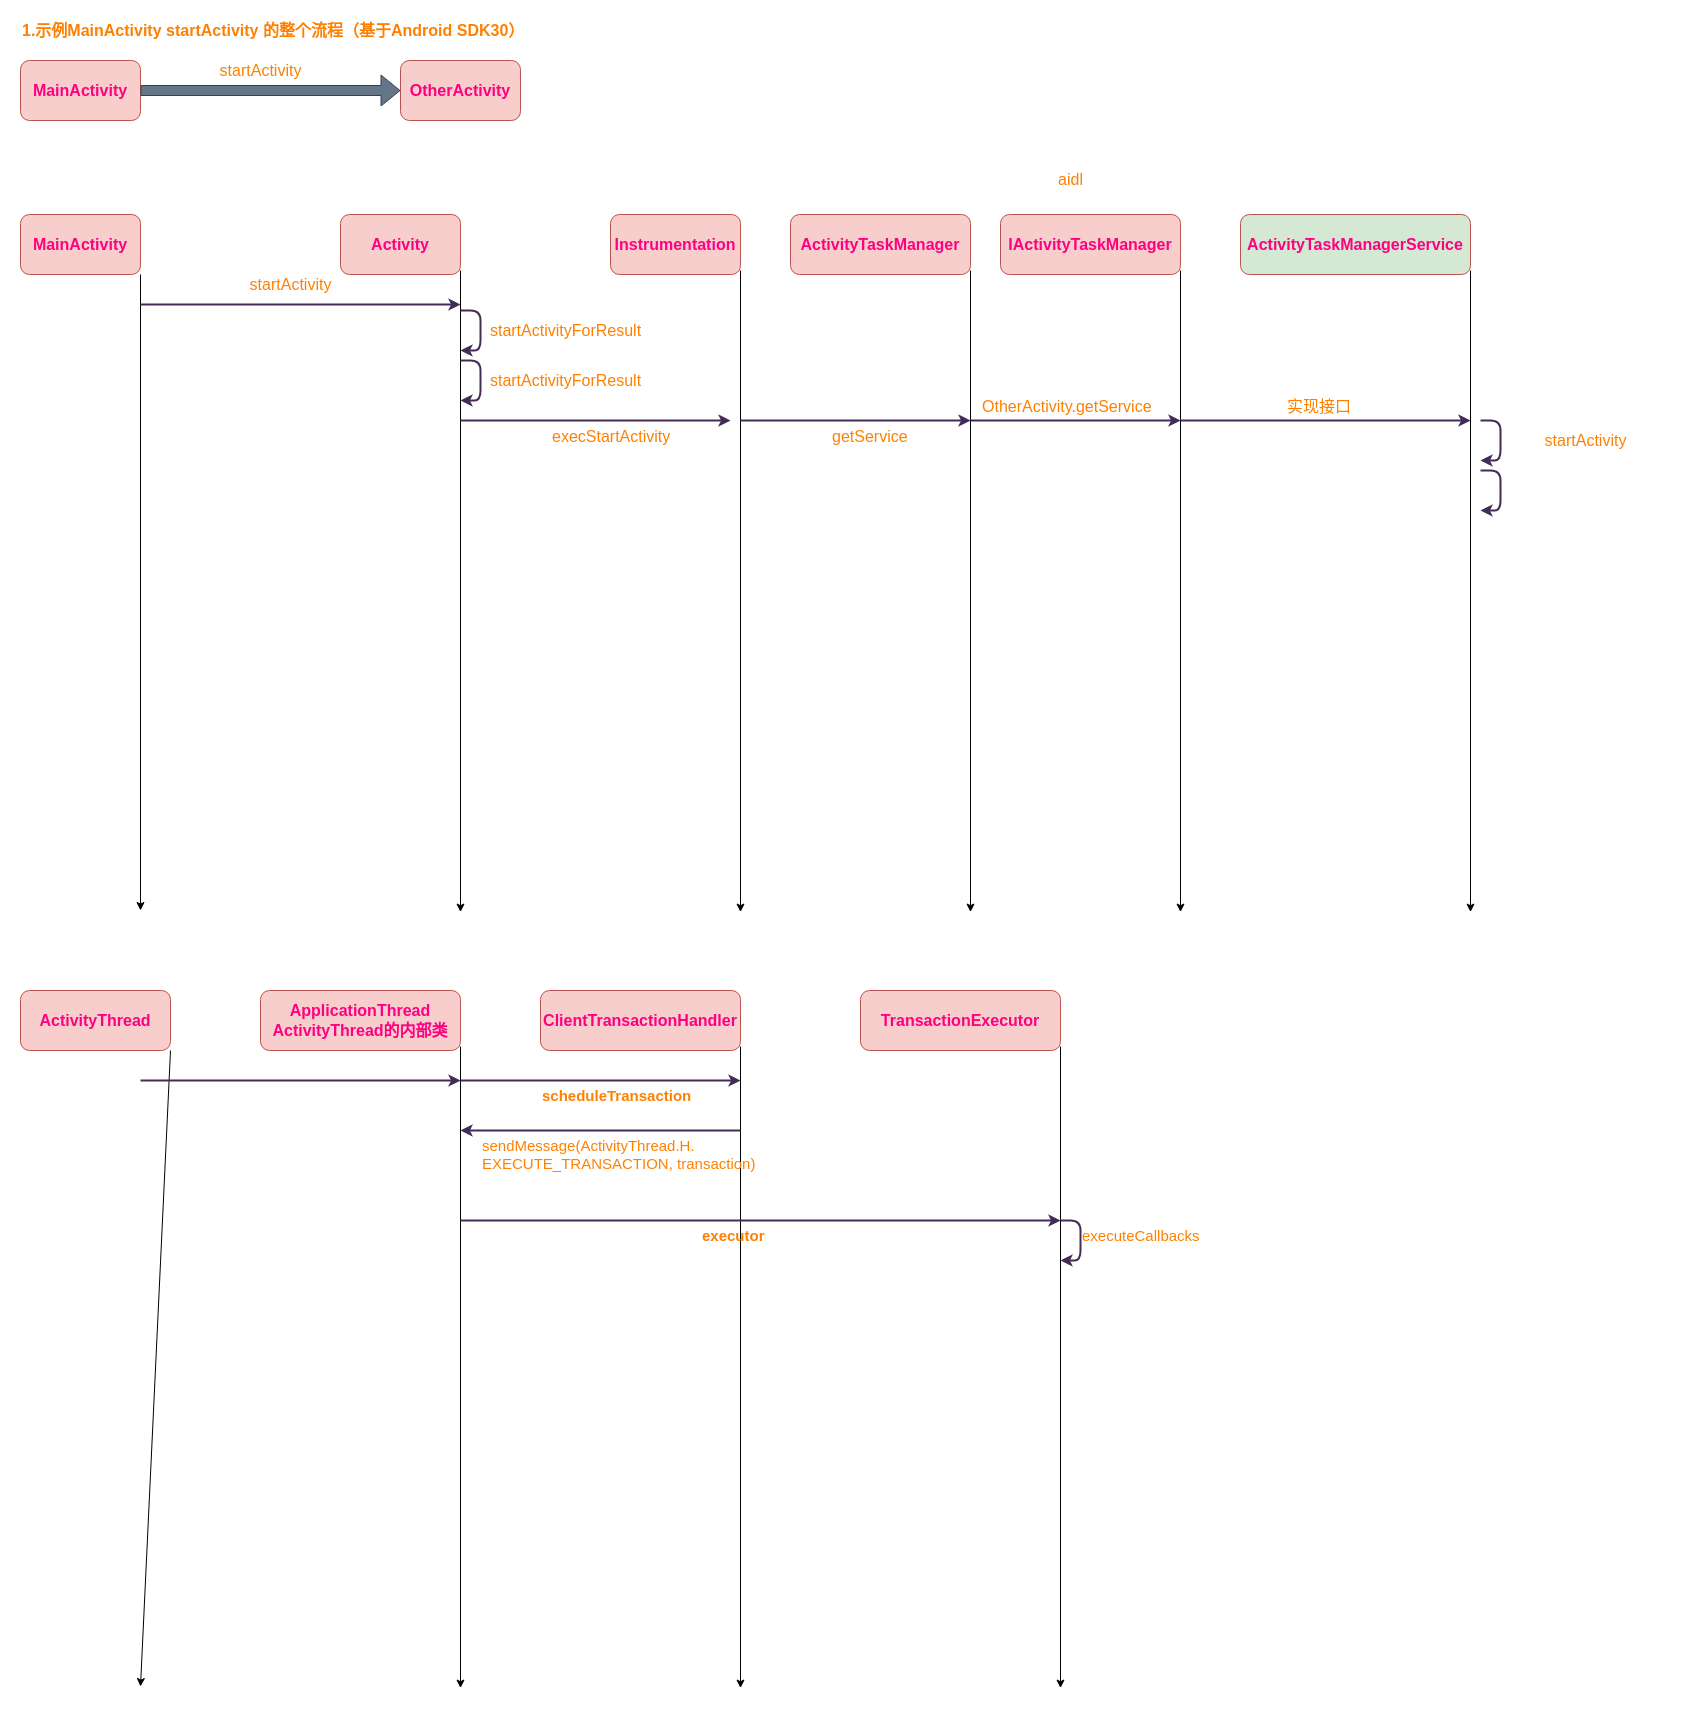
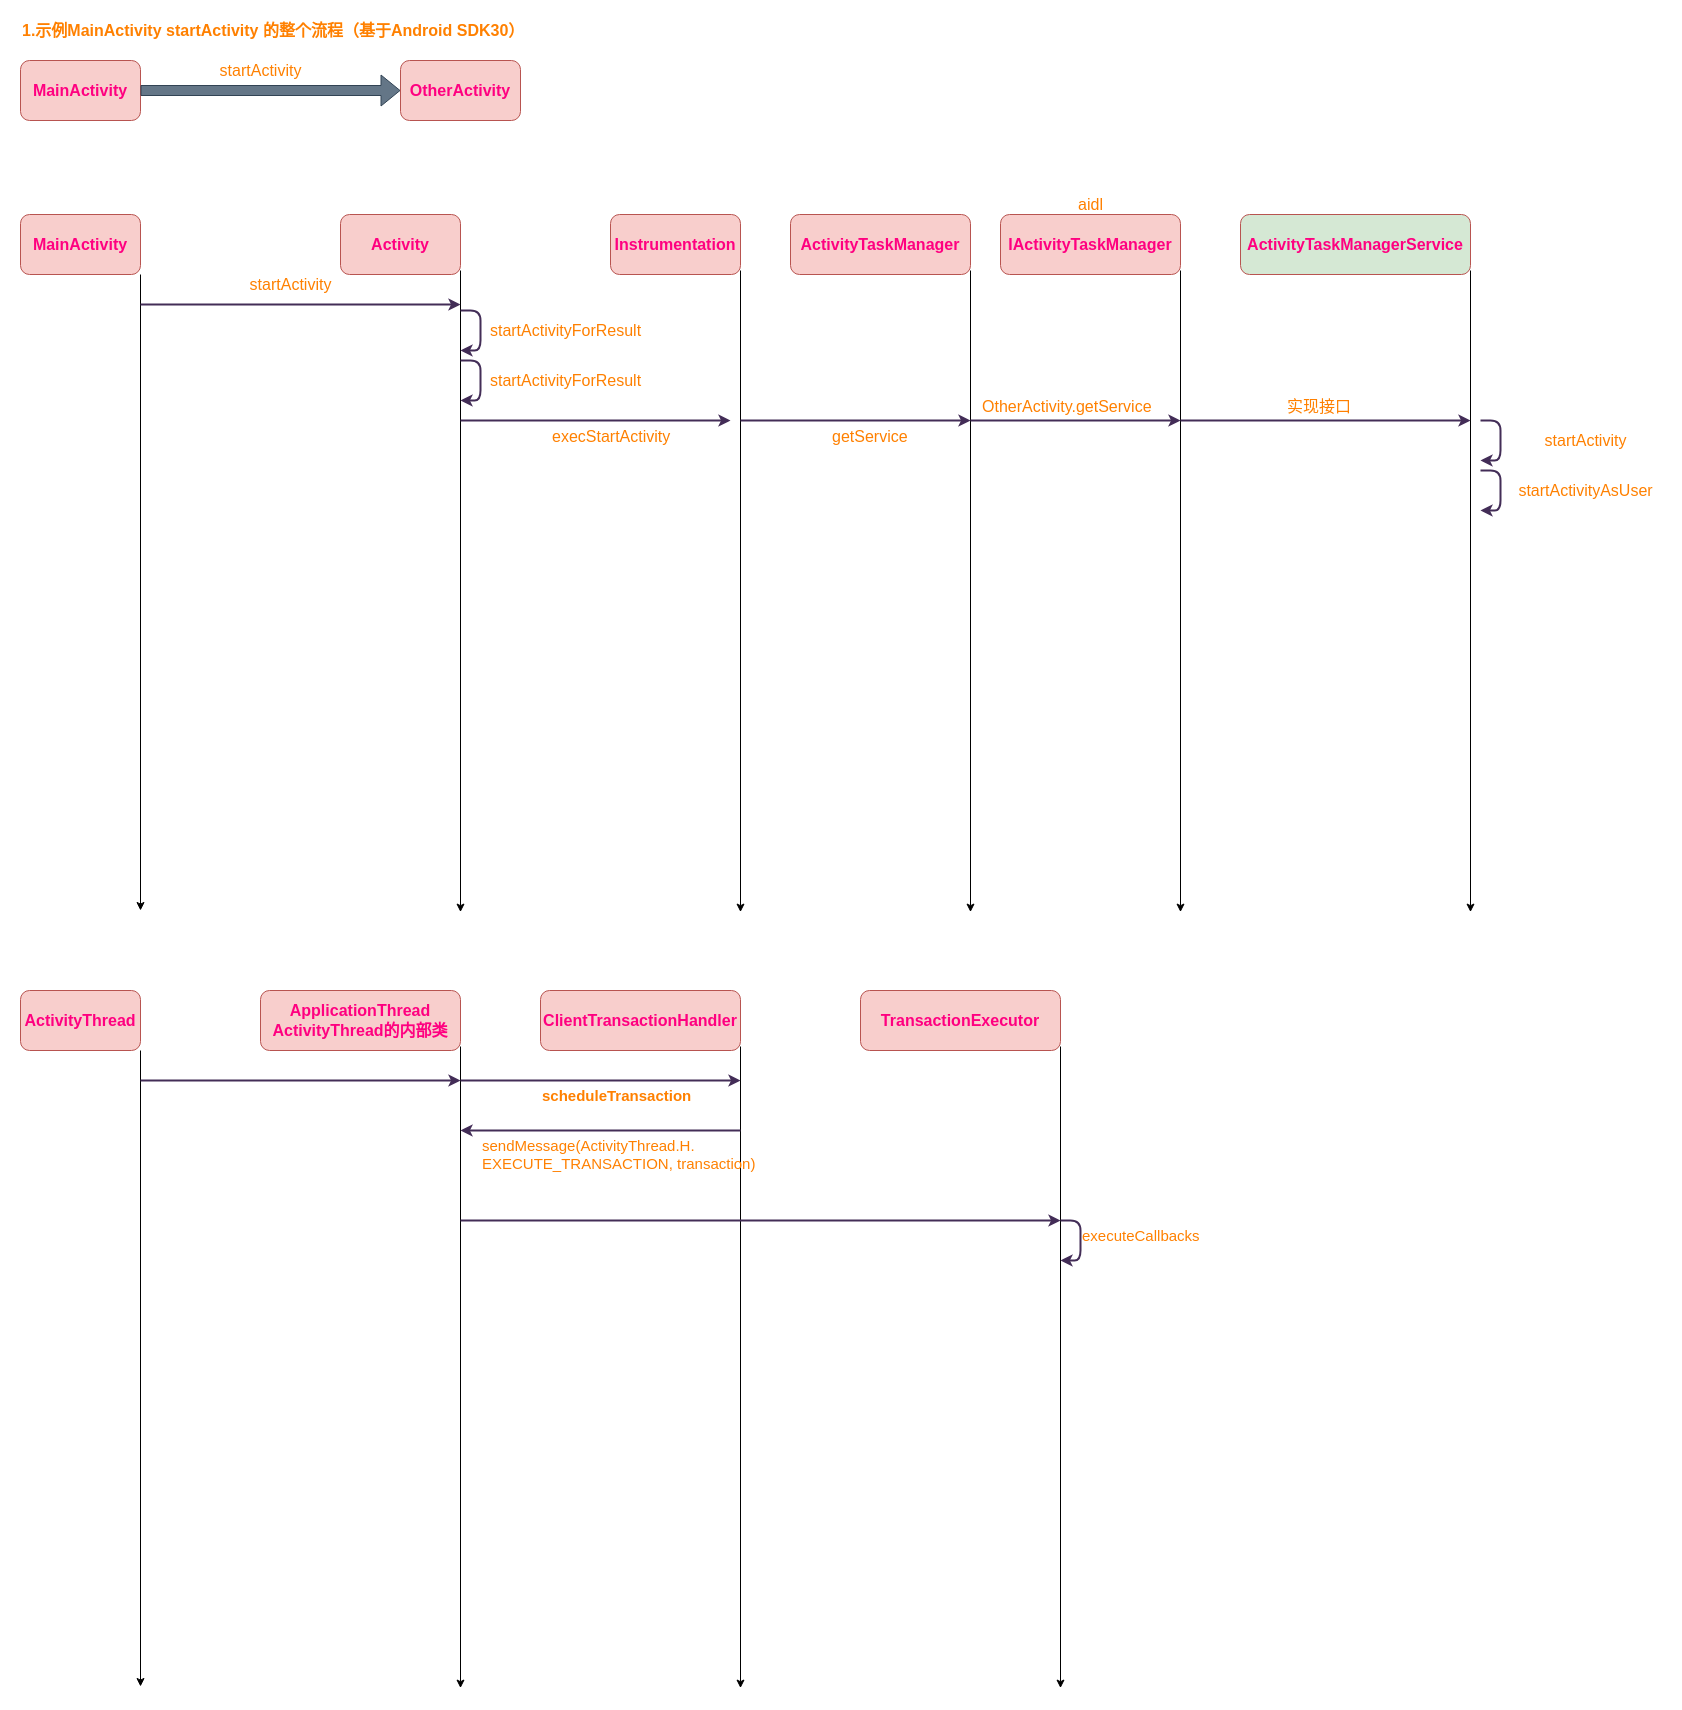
(1071, 180) -> (1091, 205)
none -> (1586, 491)
(96, 1021) -> (81, 1021)
(771, 1236) -> none
